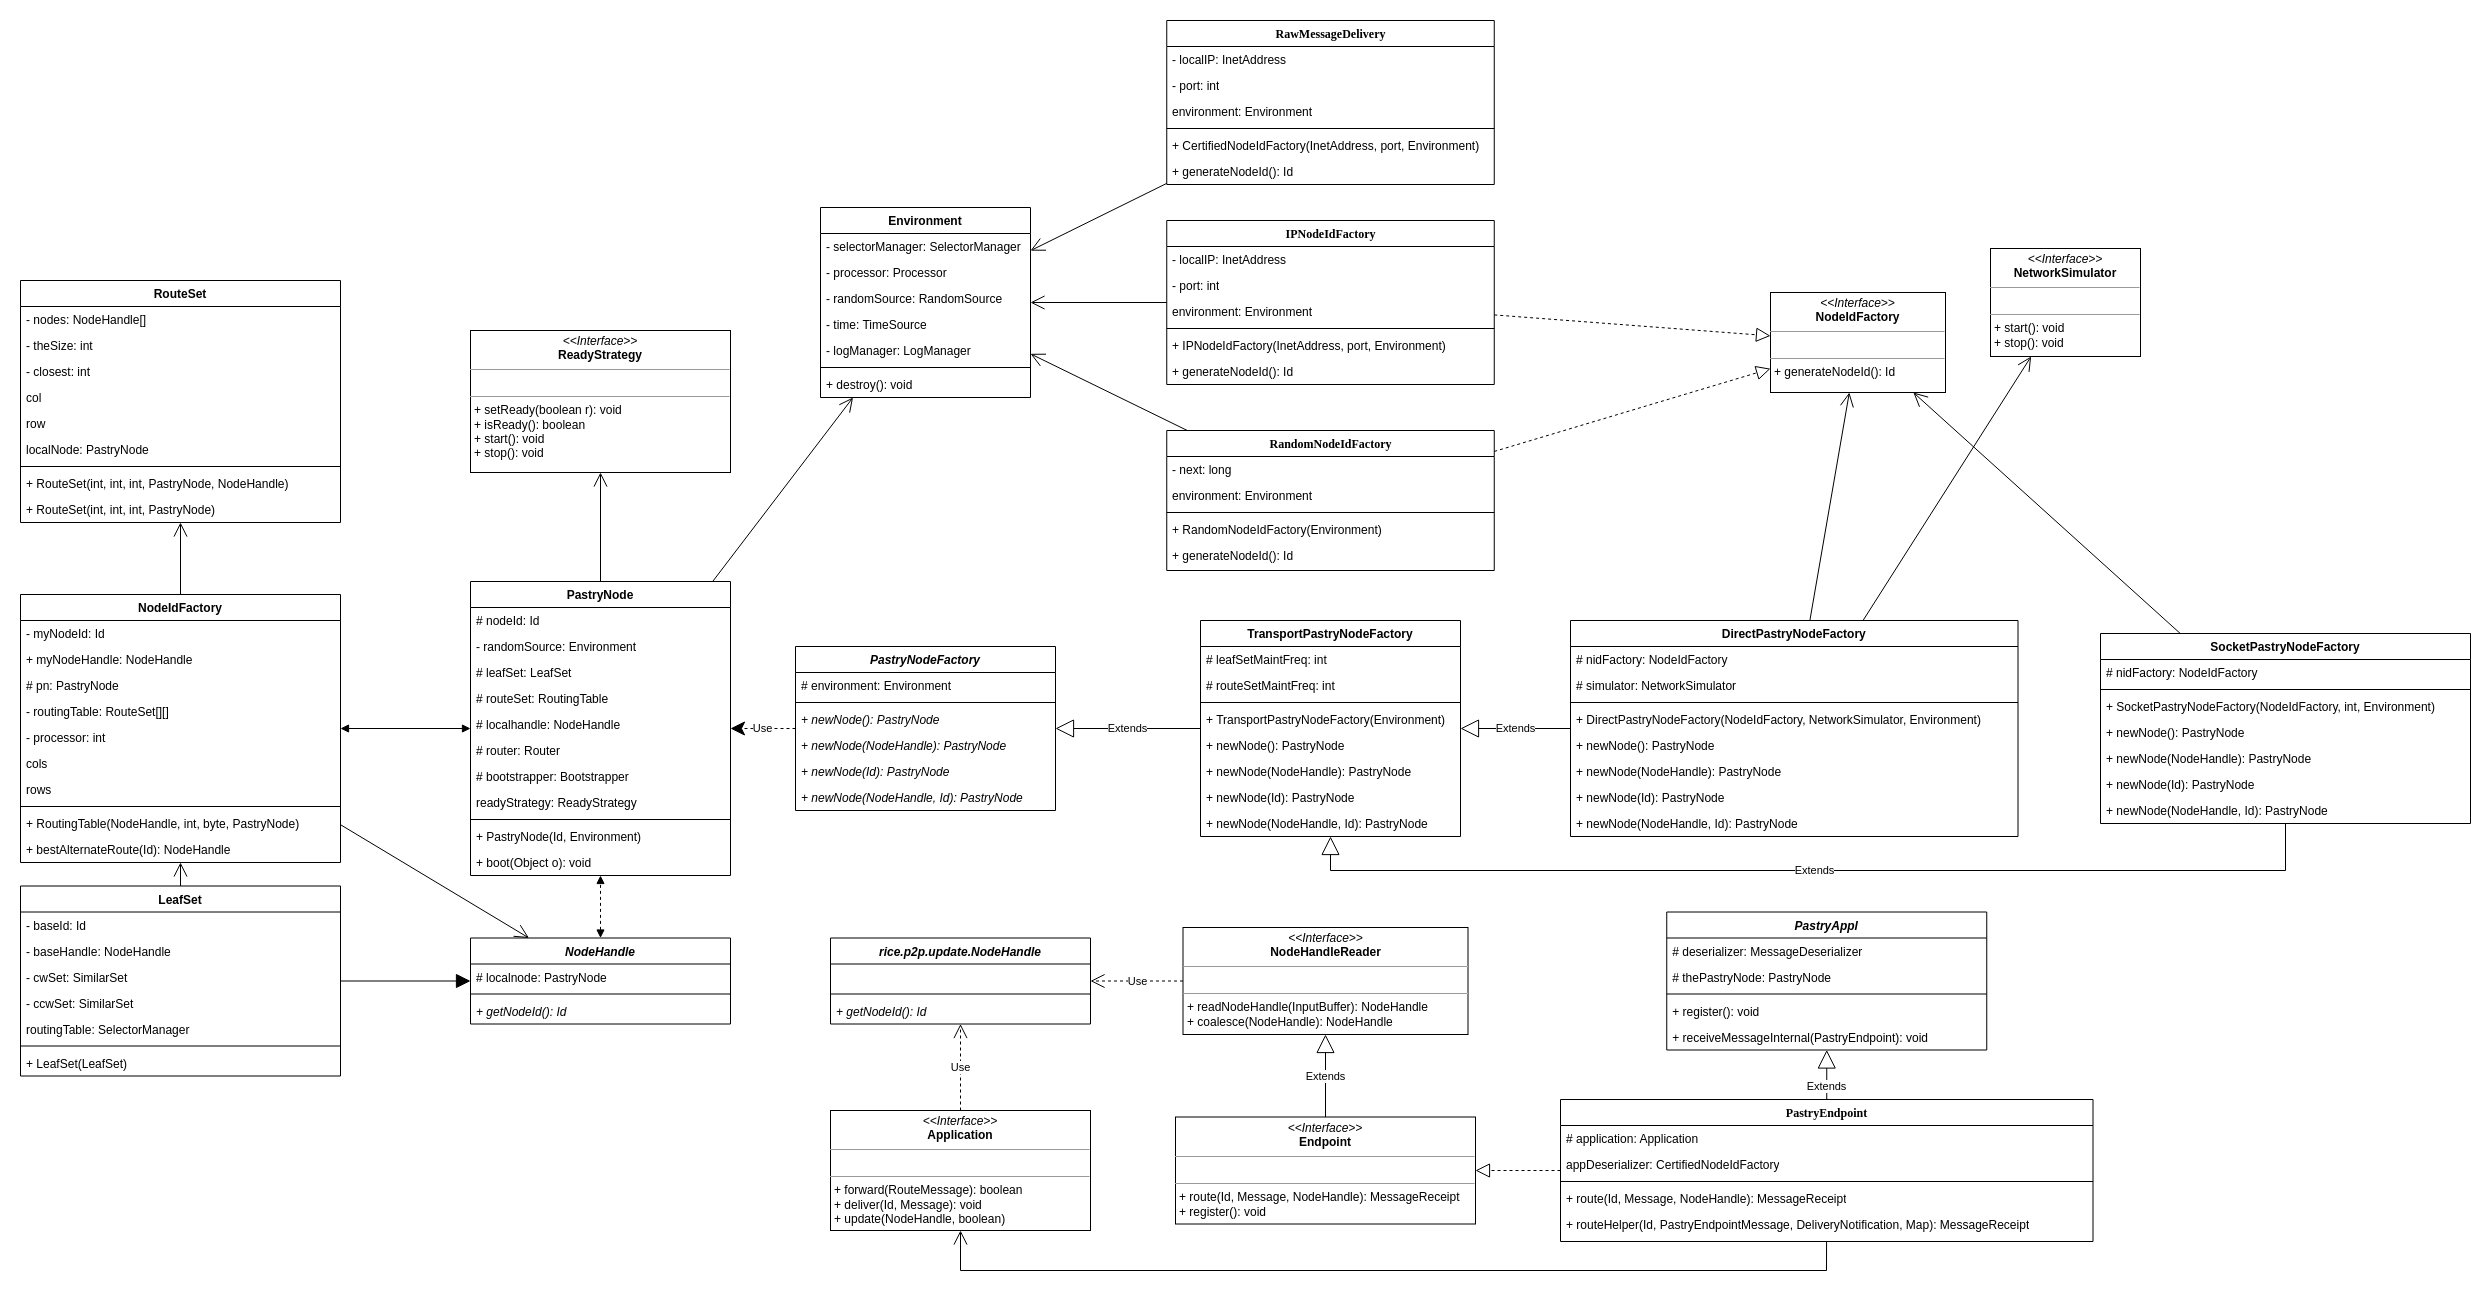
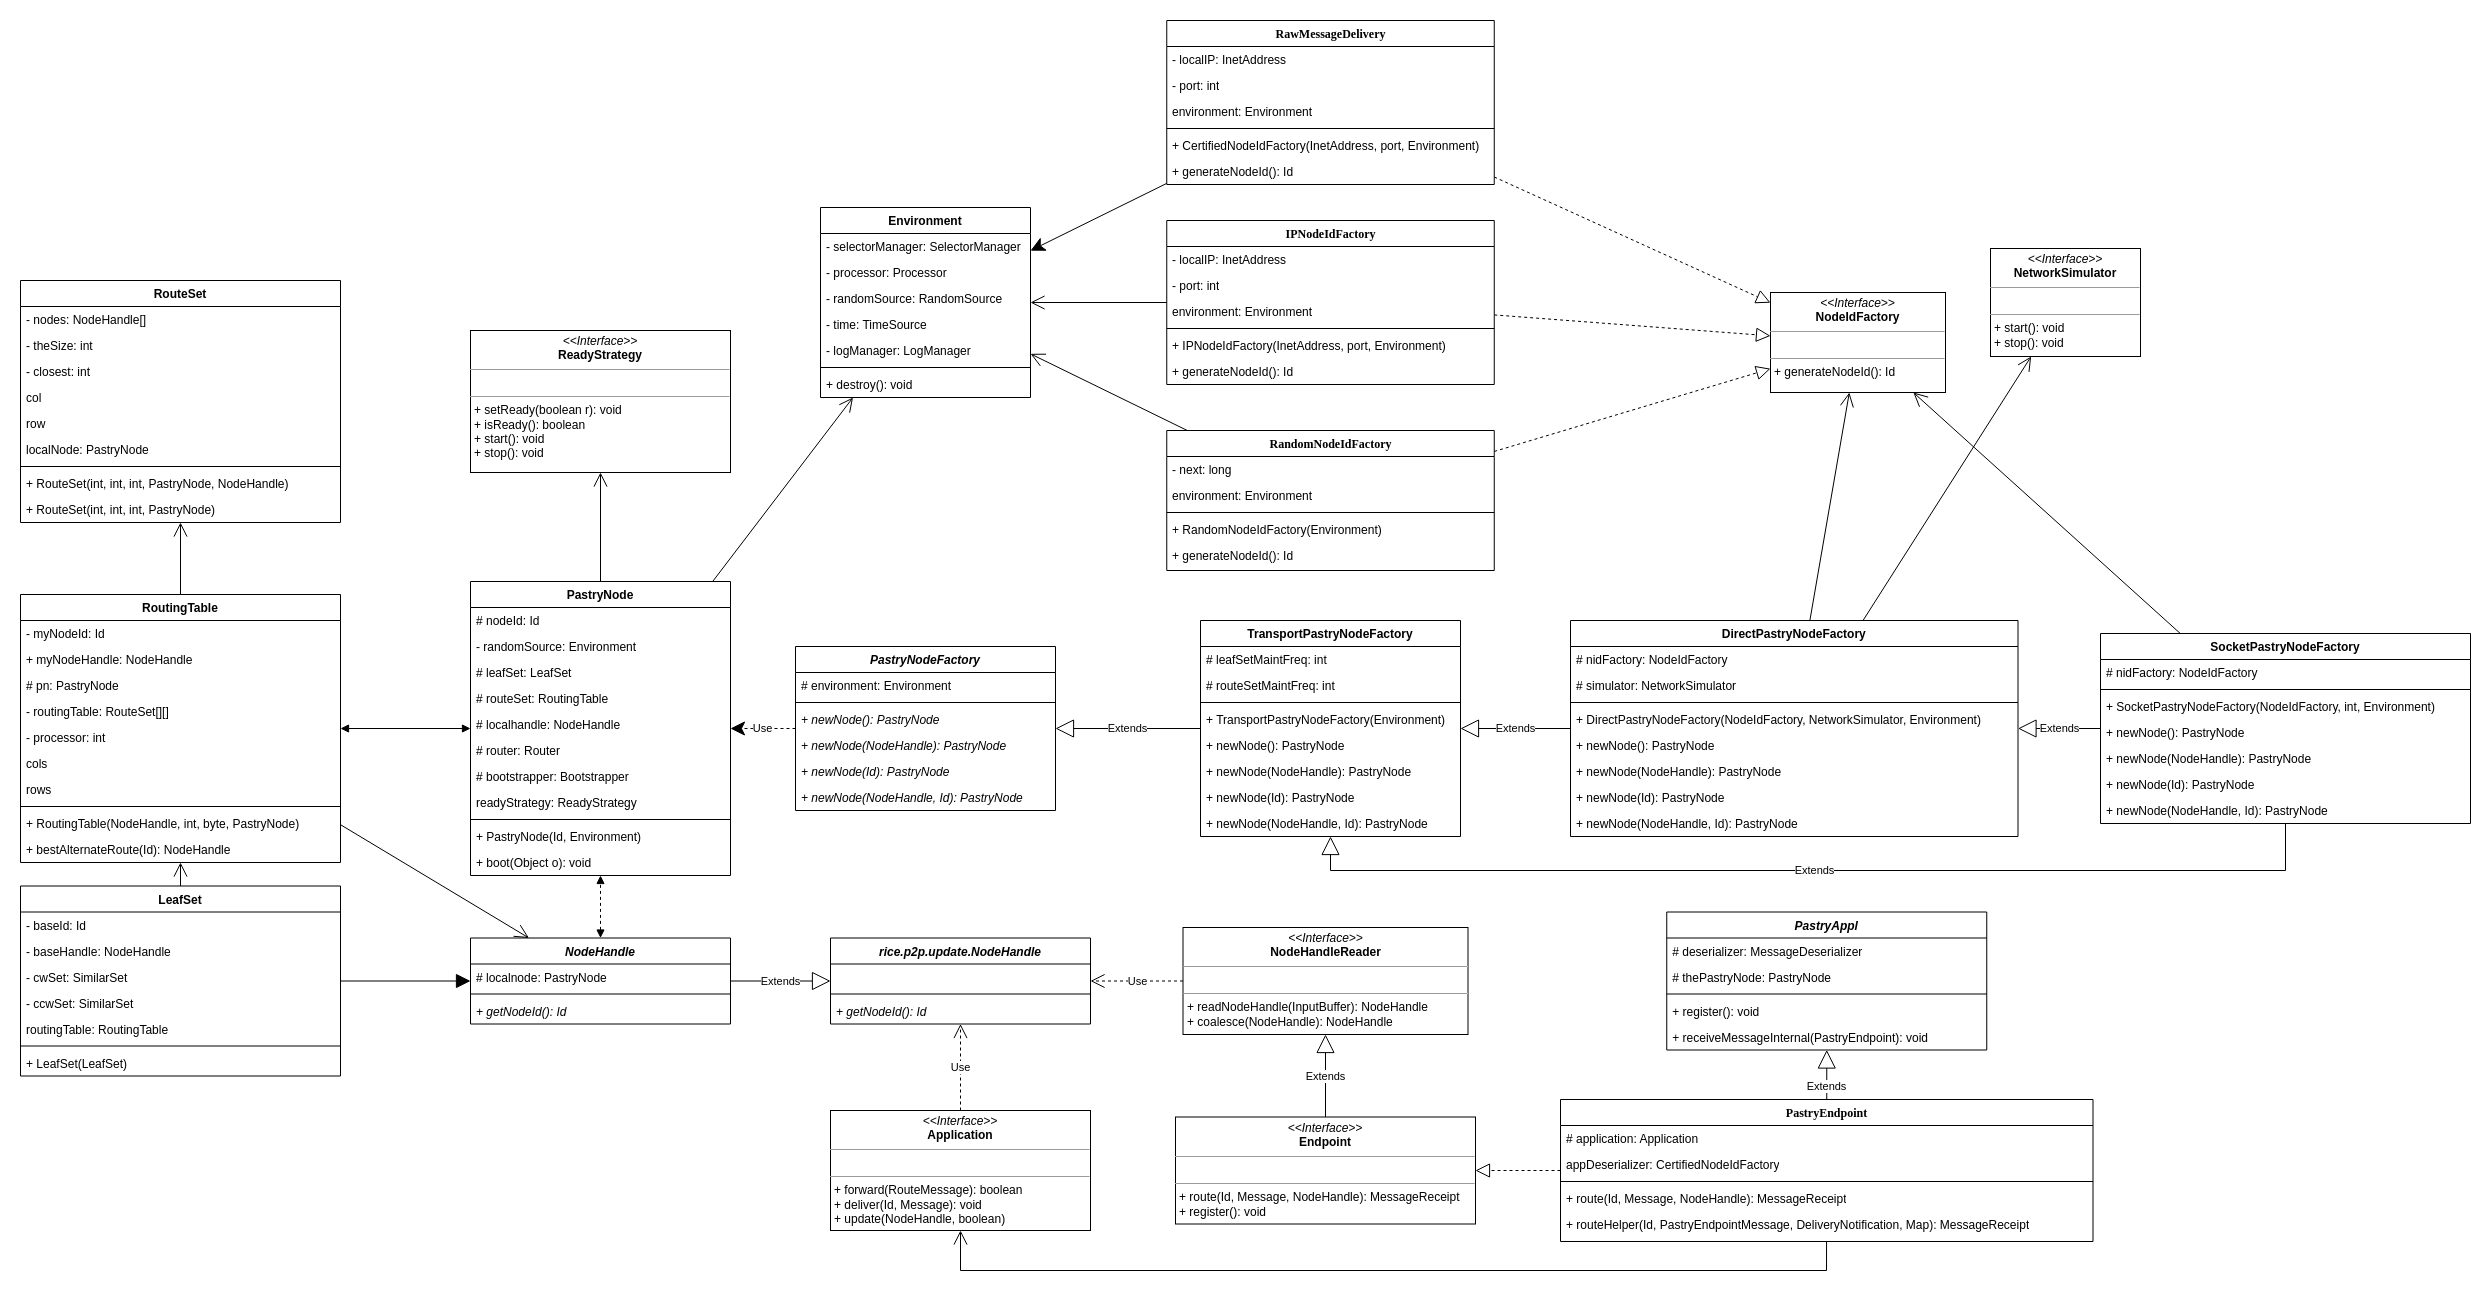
none -> (1625, 237)
(1038, 247) -> (1042, 245)
(180, 608) -> (180, 608)
none -> (2067, 729)
none -> (772, 981)
(116, 1030) -> (104, 1030)
